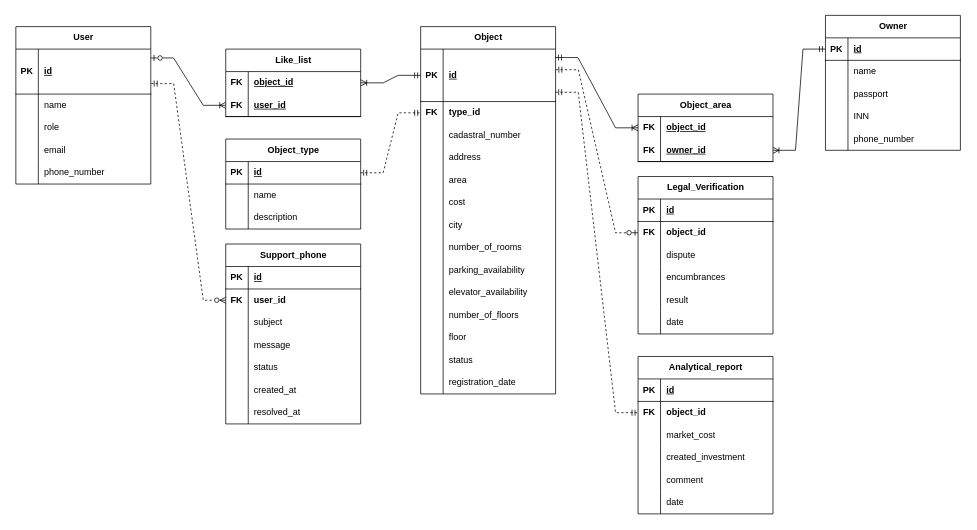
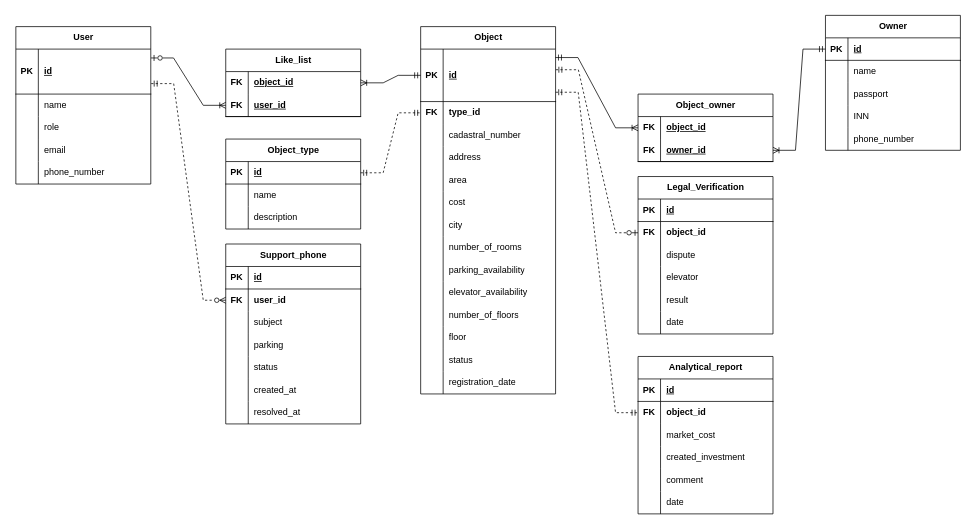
(706, 105) -> (706, 105)
(697, 278) -> (685, 278)
(272, 345) -> (270, 345)
